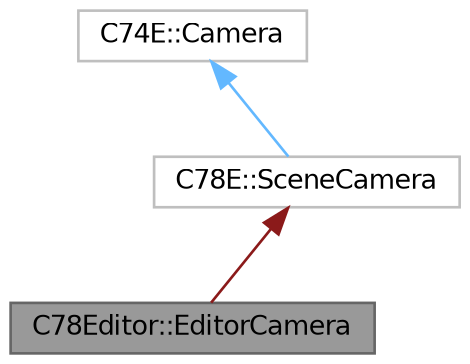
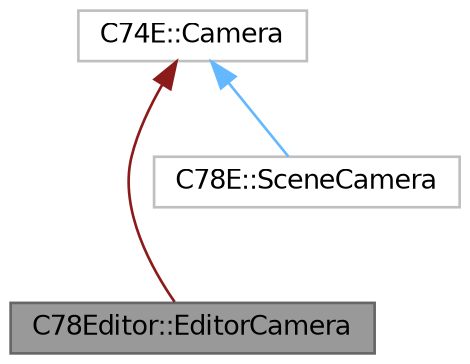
(241, 266) -> (130, 195)
